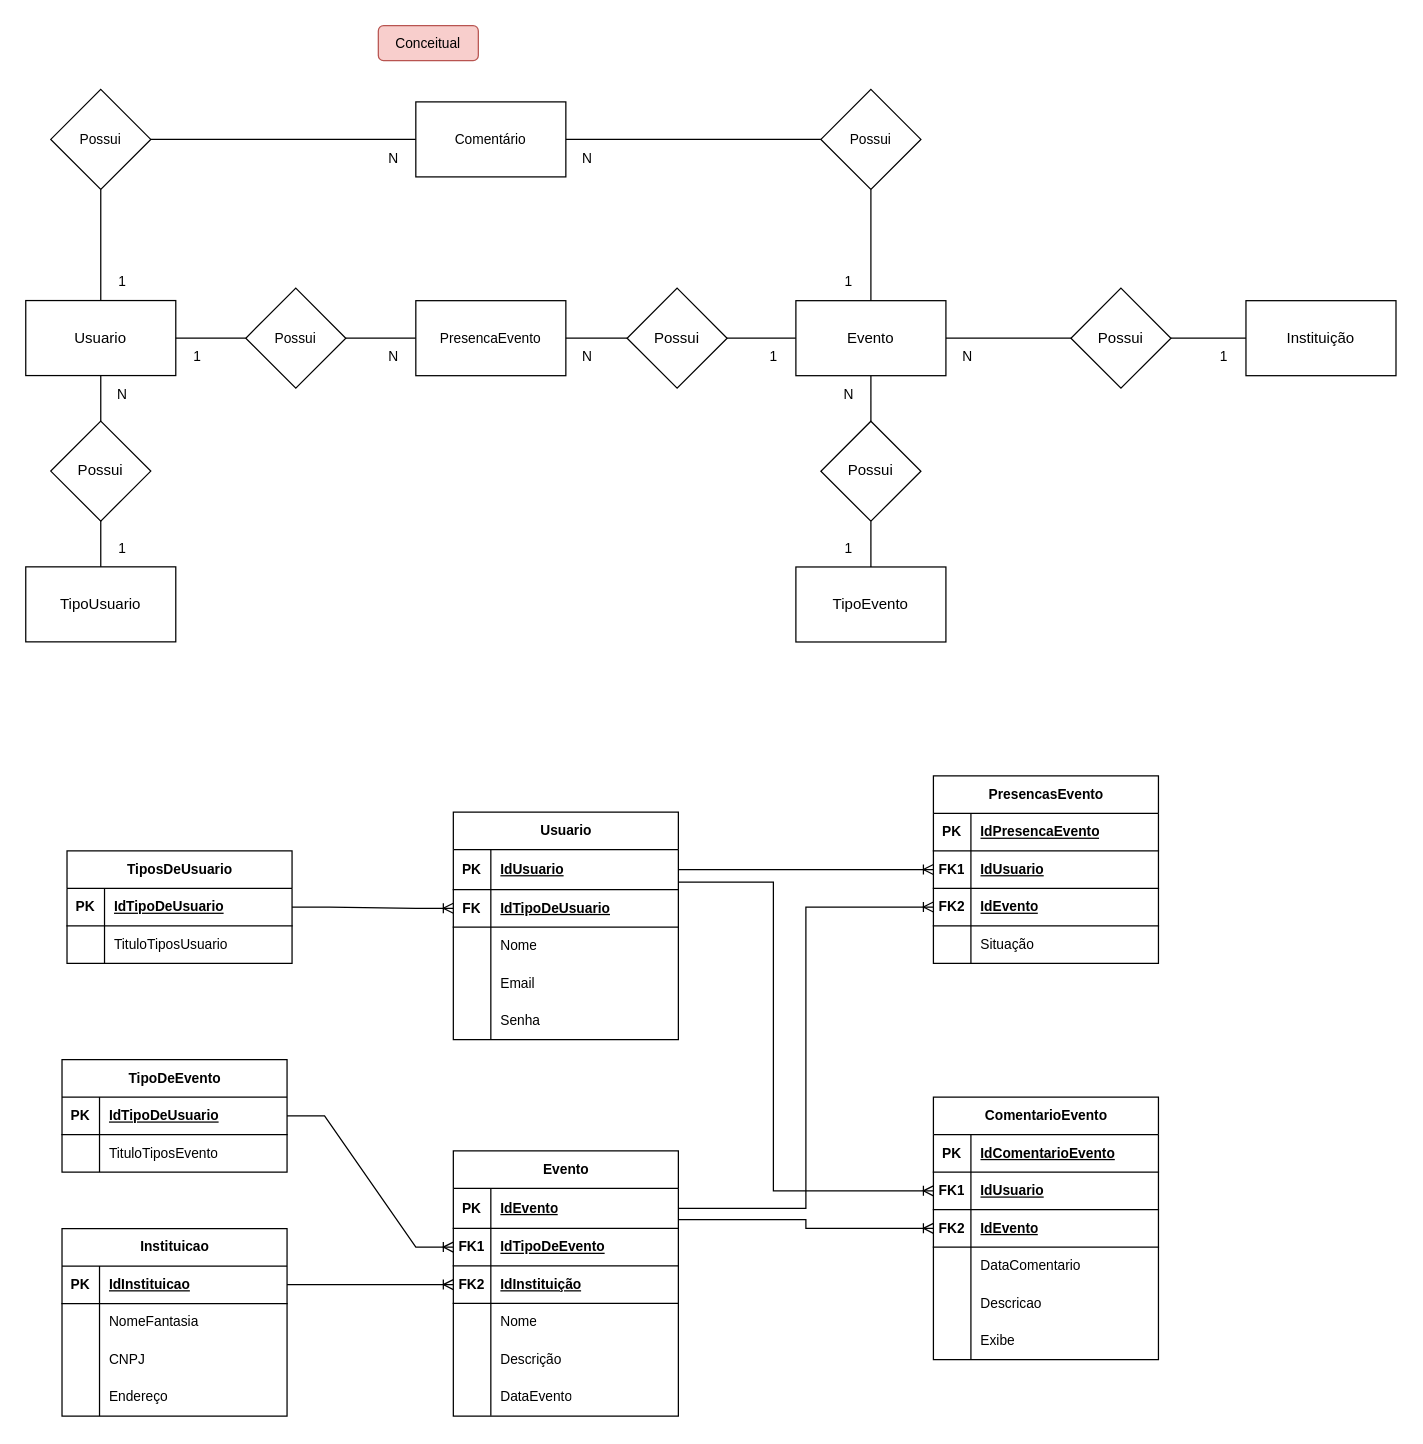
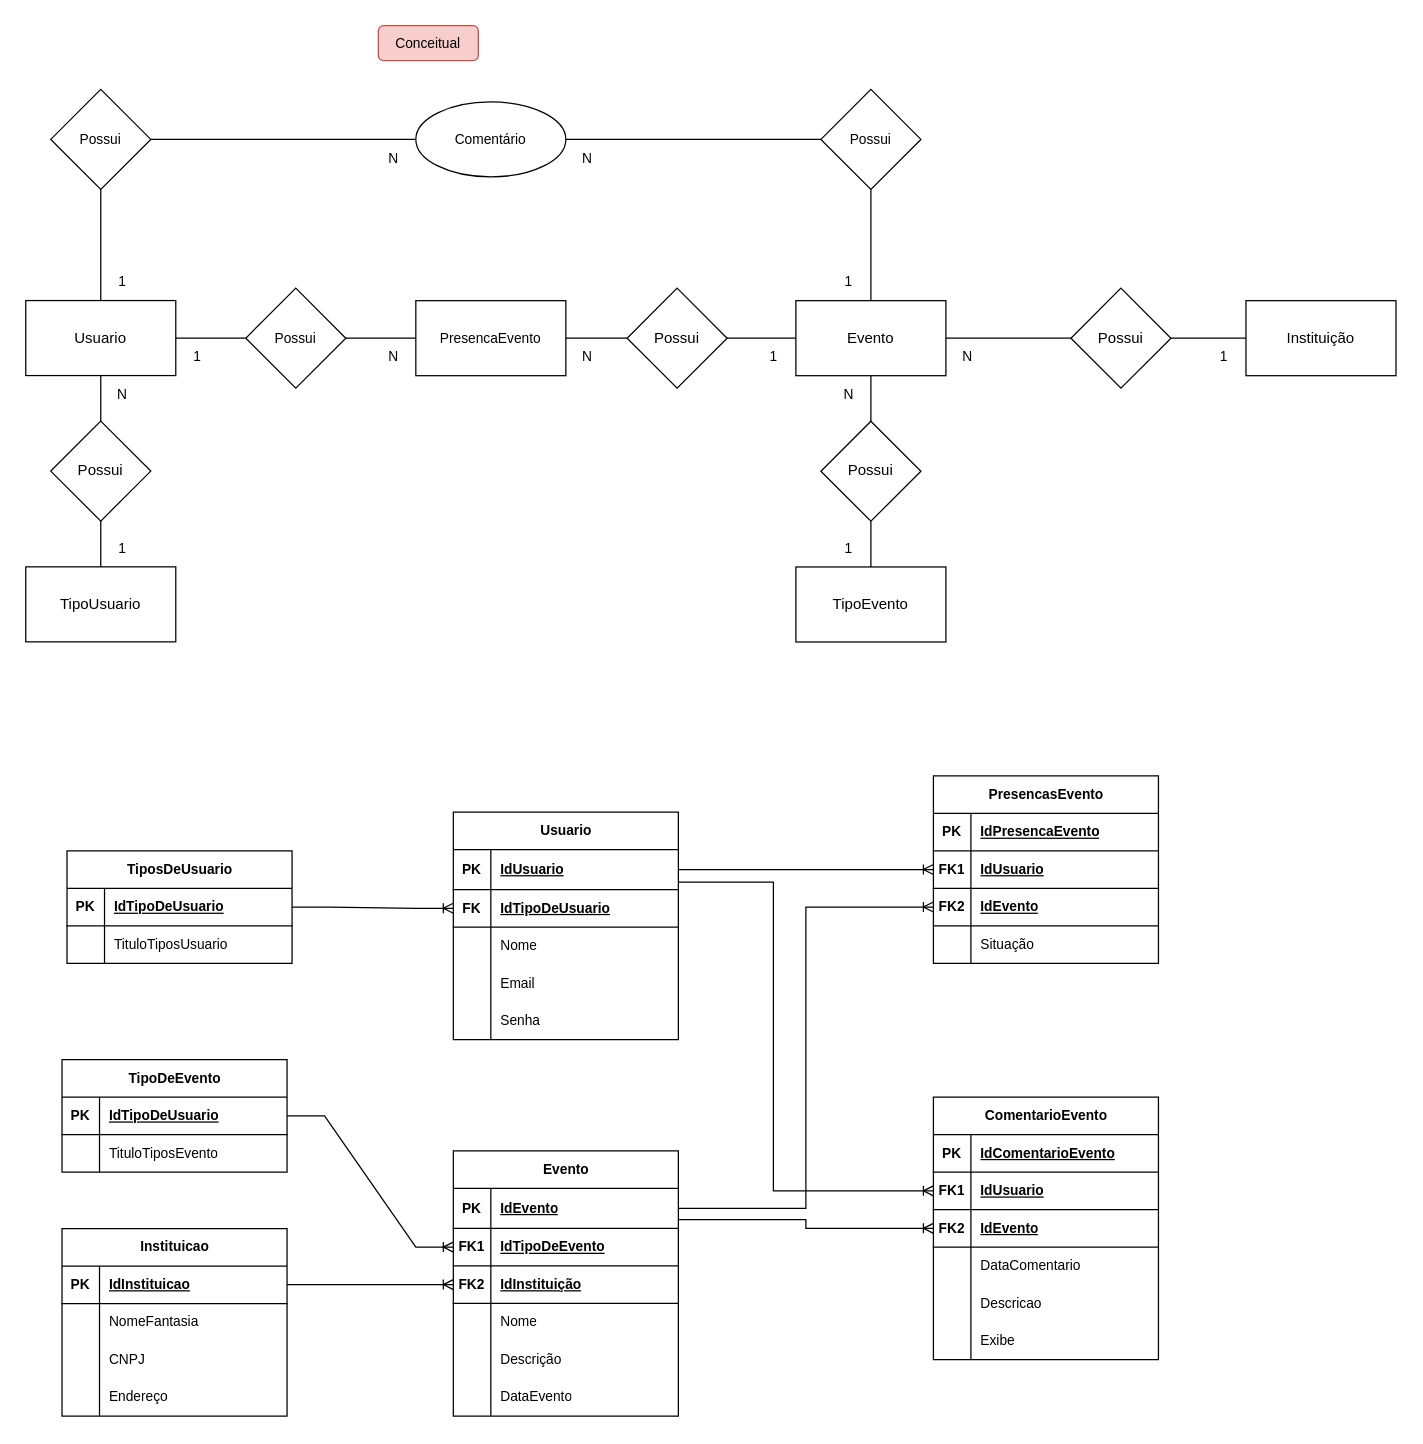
(491, 139) -> (491, 139)
